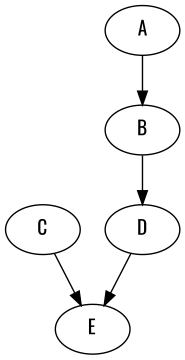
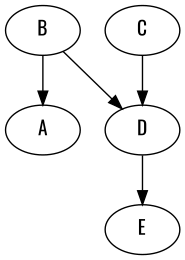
(142, 73) -> (43, 73)
(65, 273) -> (142, 73)
